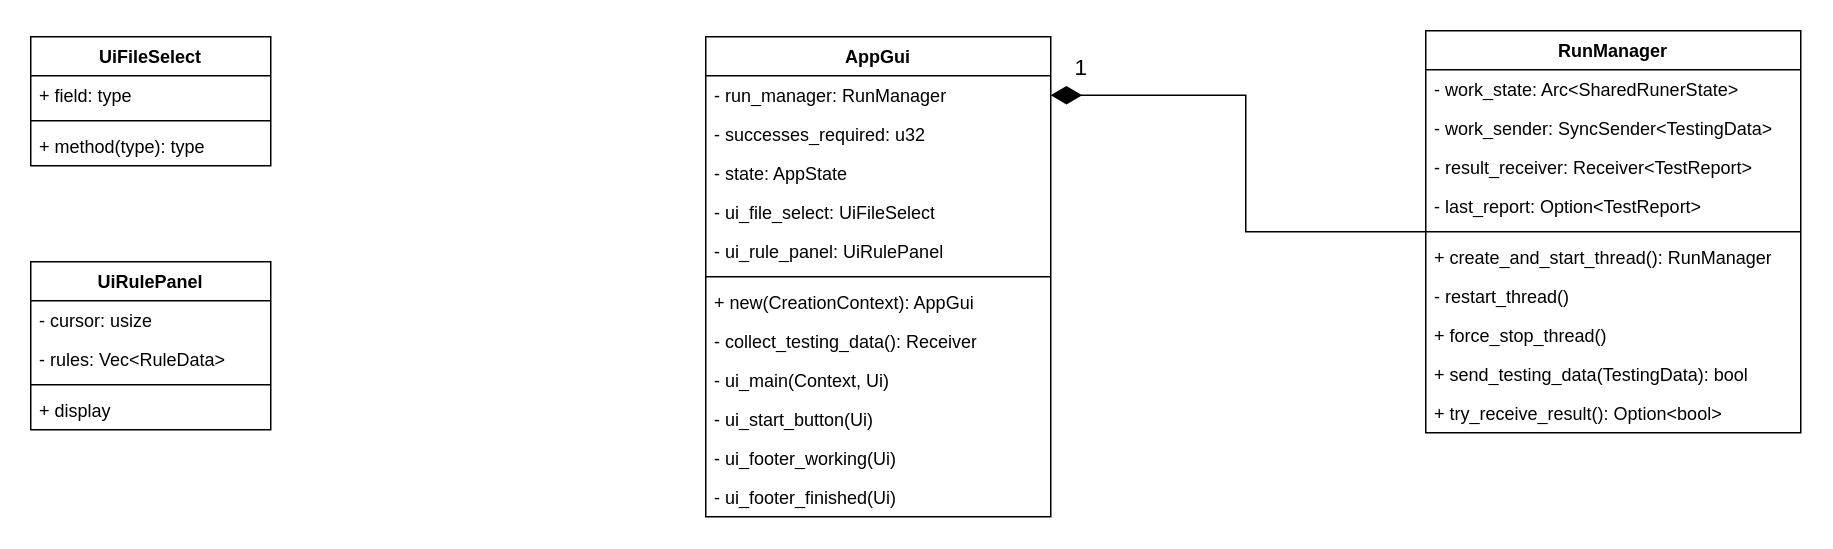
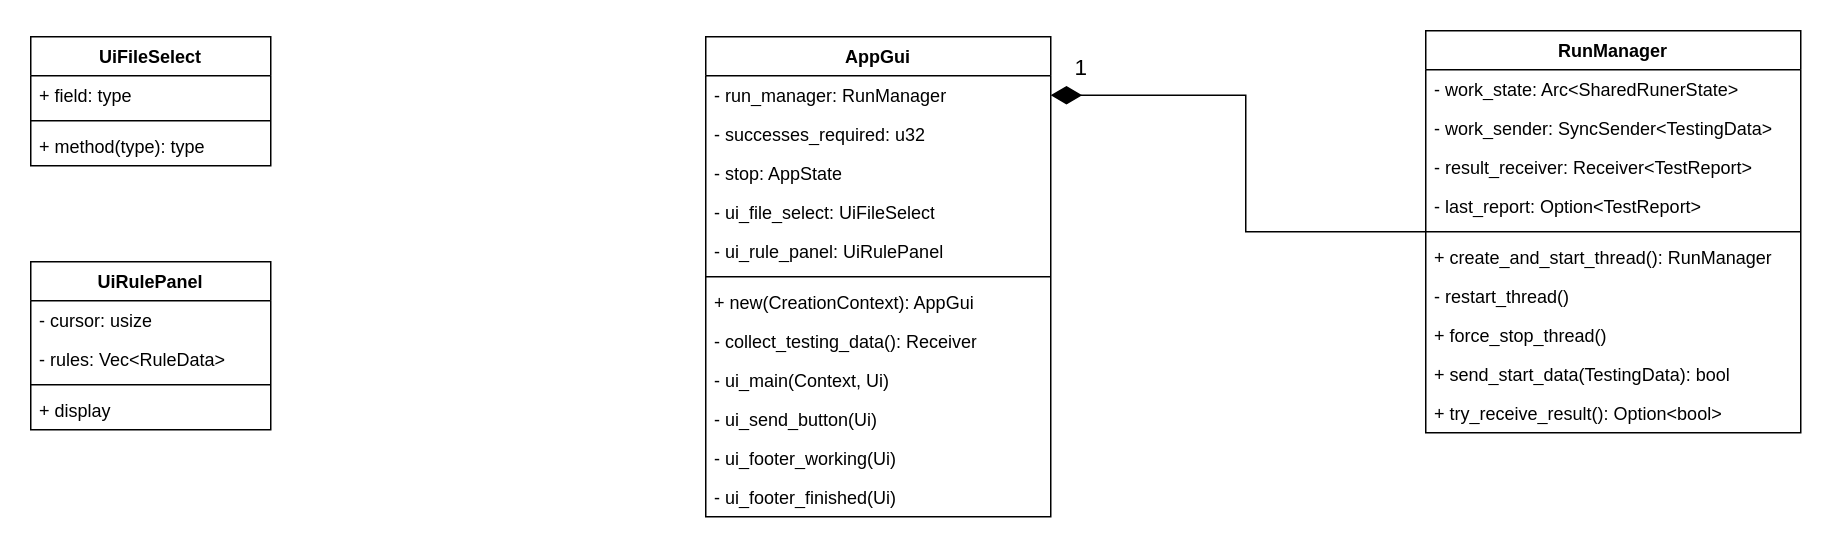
(793, 175) -> (788, 175)
(1612, 376) -> (1604, 376)
(814, 421) -> (809, 421)
